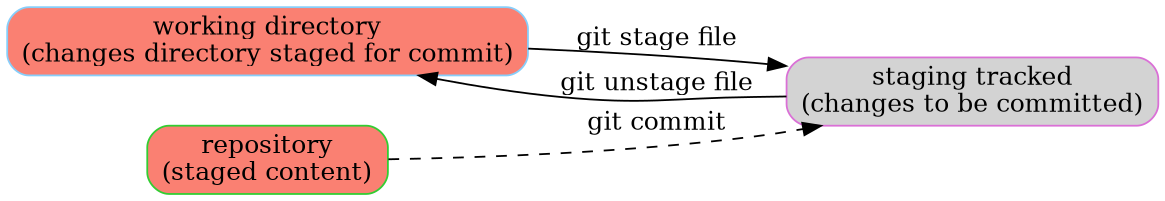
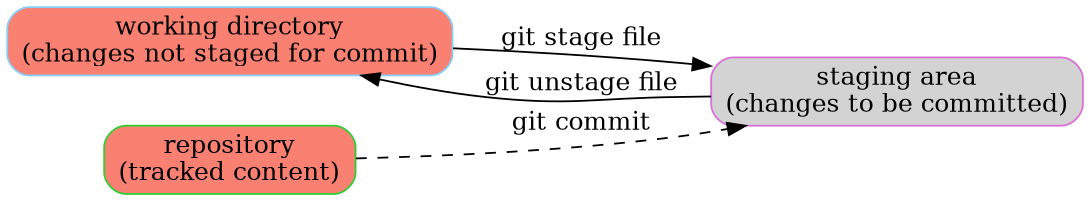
(268, 41) -> (230, 41)
(972, 92) -> (897, 92)
(268, 160) -> (230, 160)
